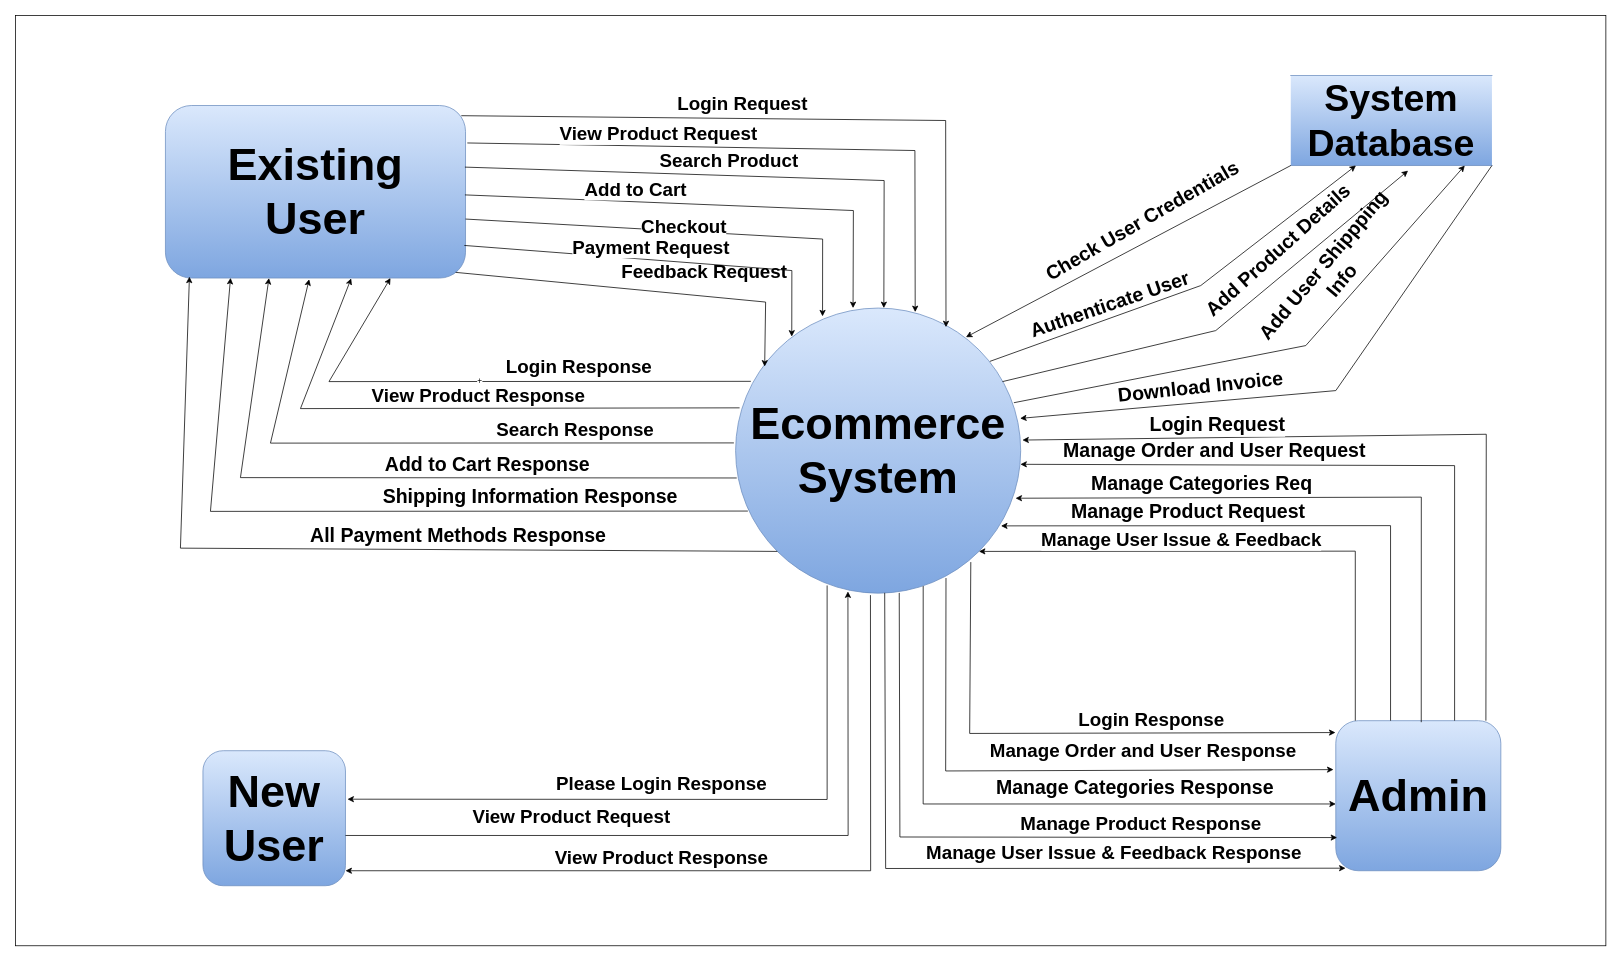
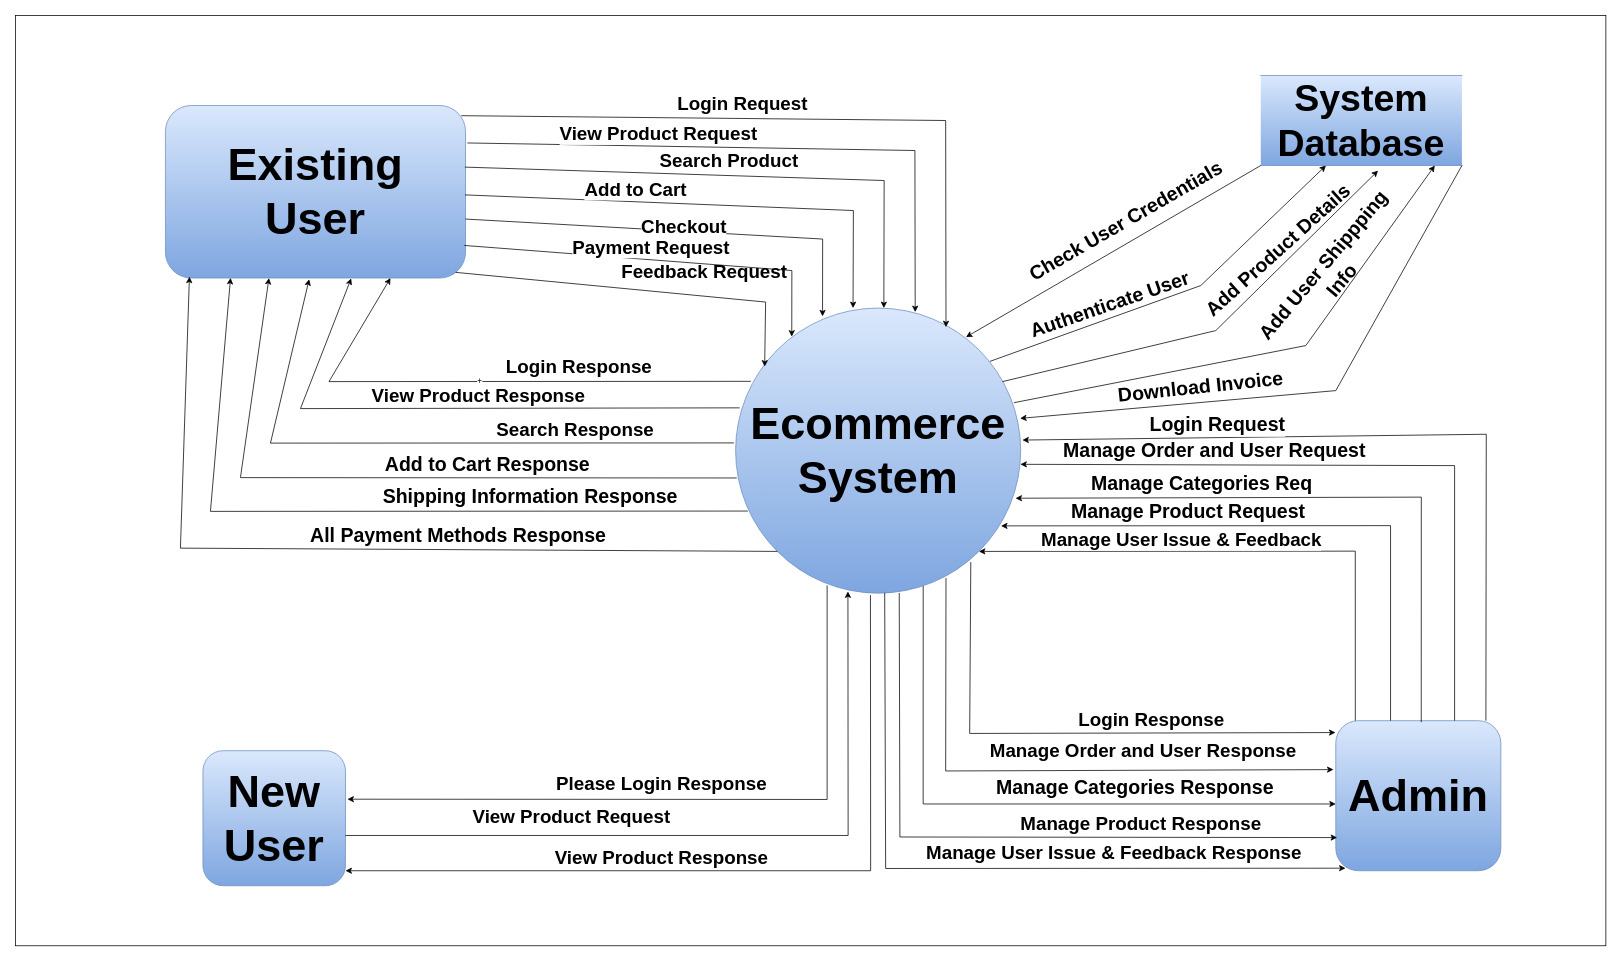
(1391, 120) -> (1361, 120)
